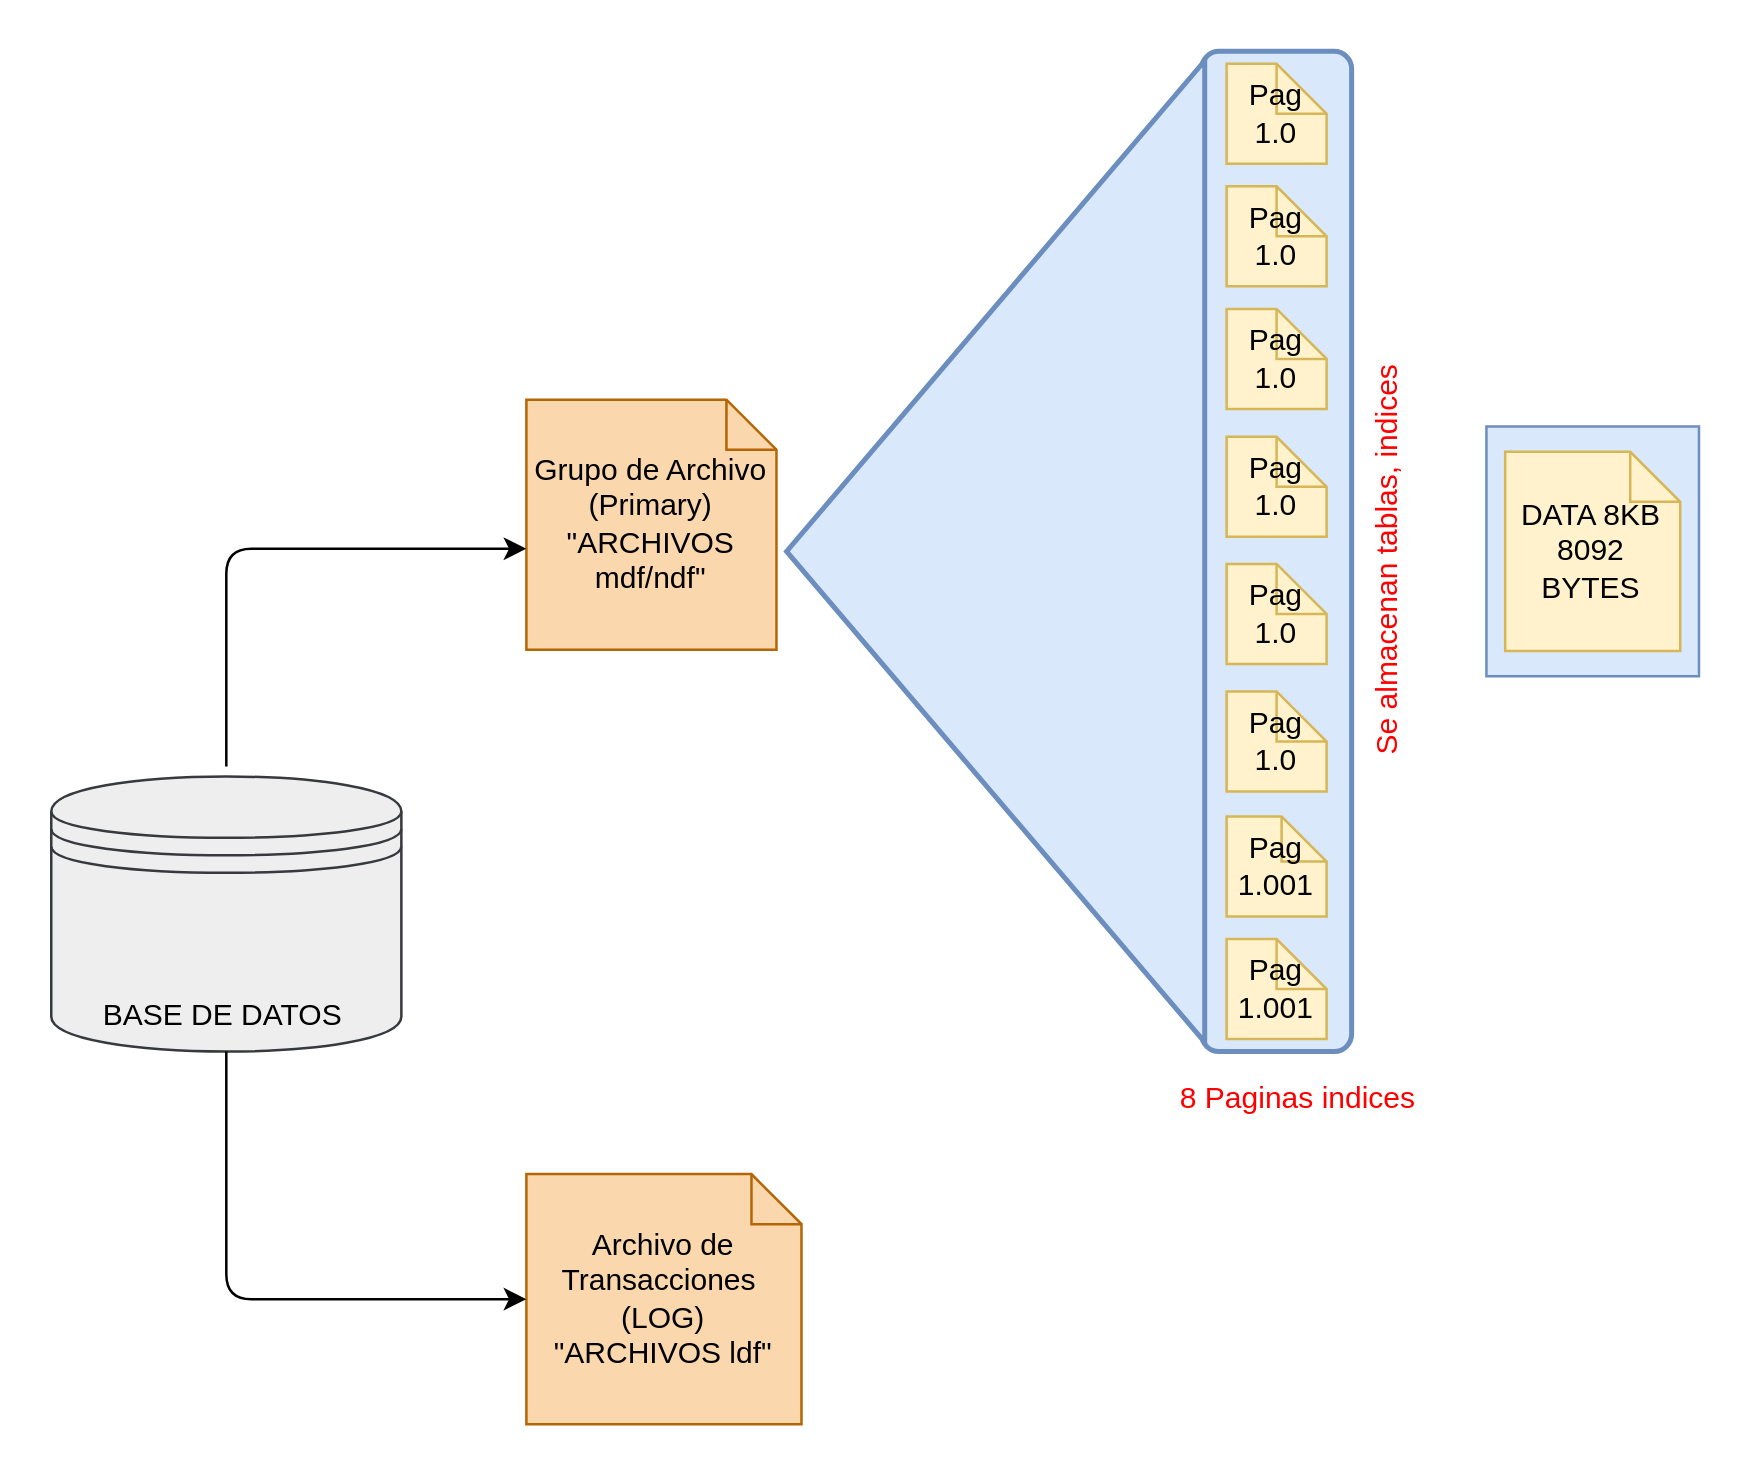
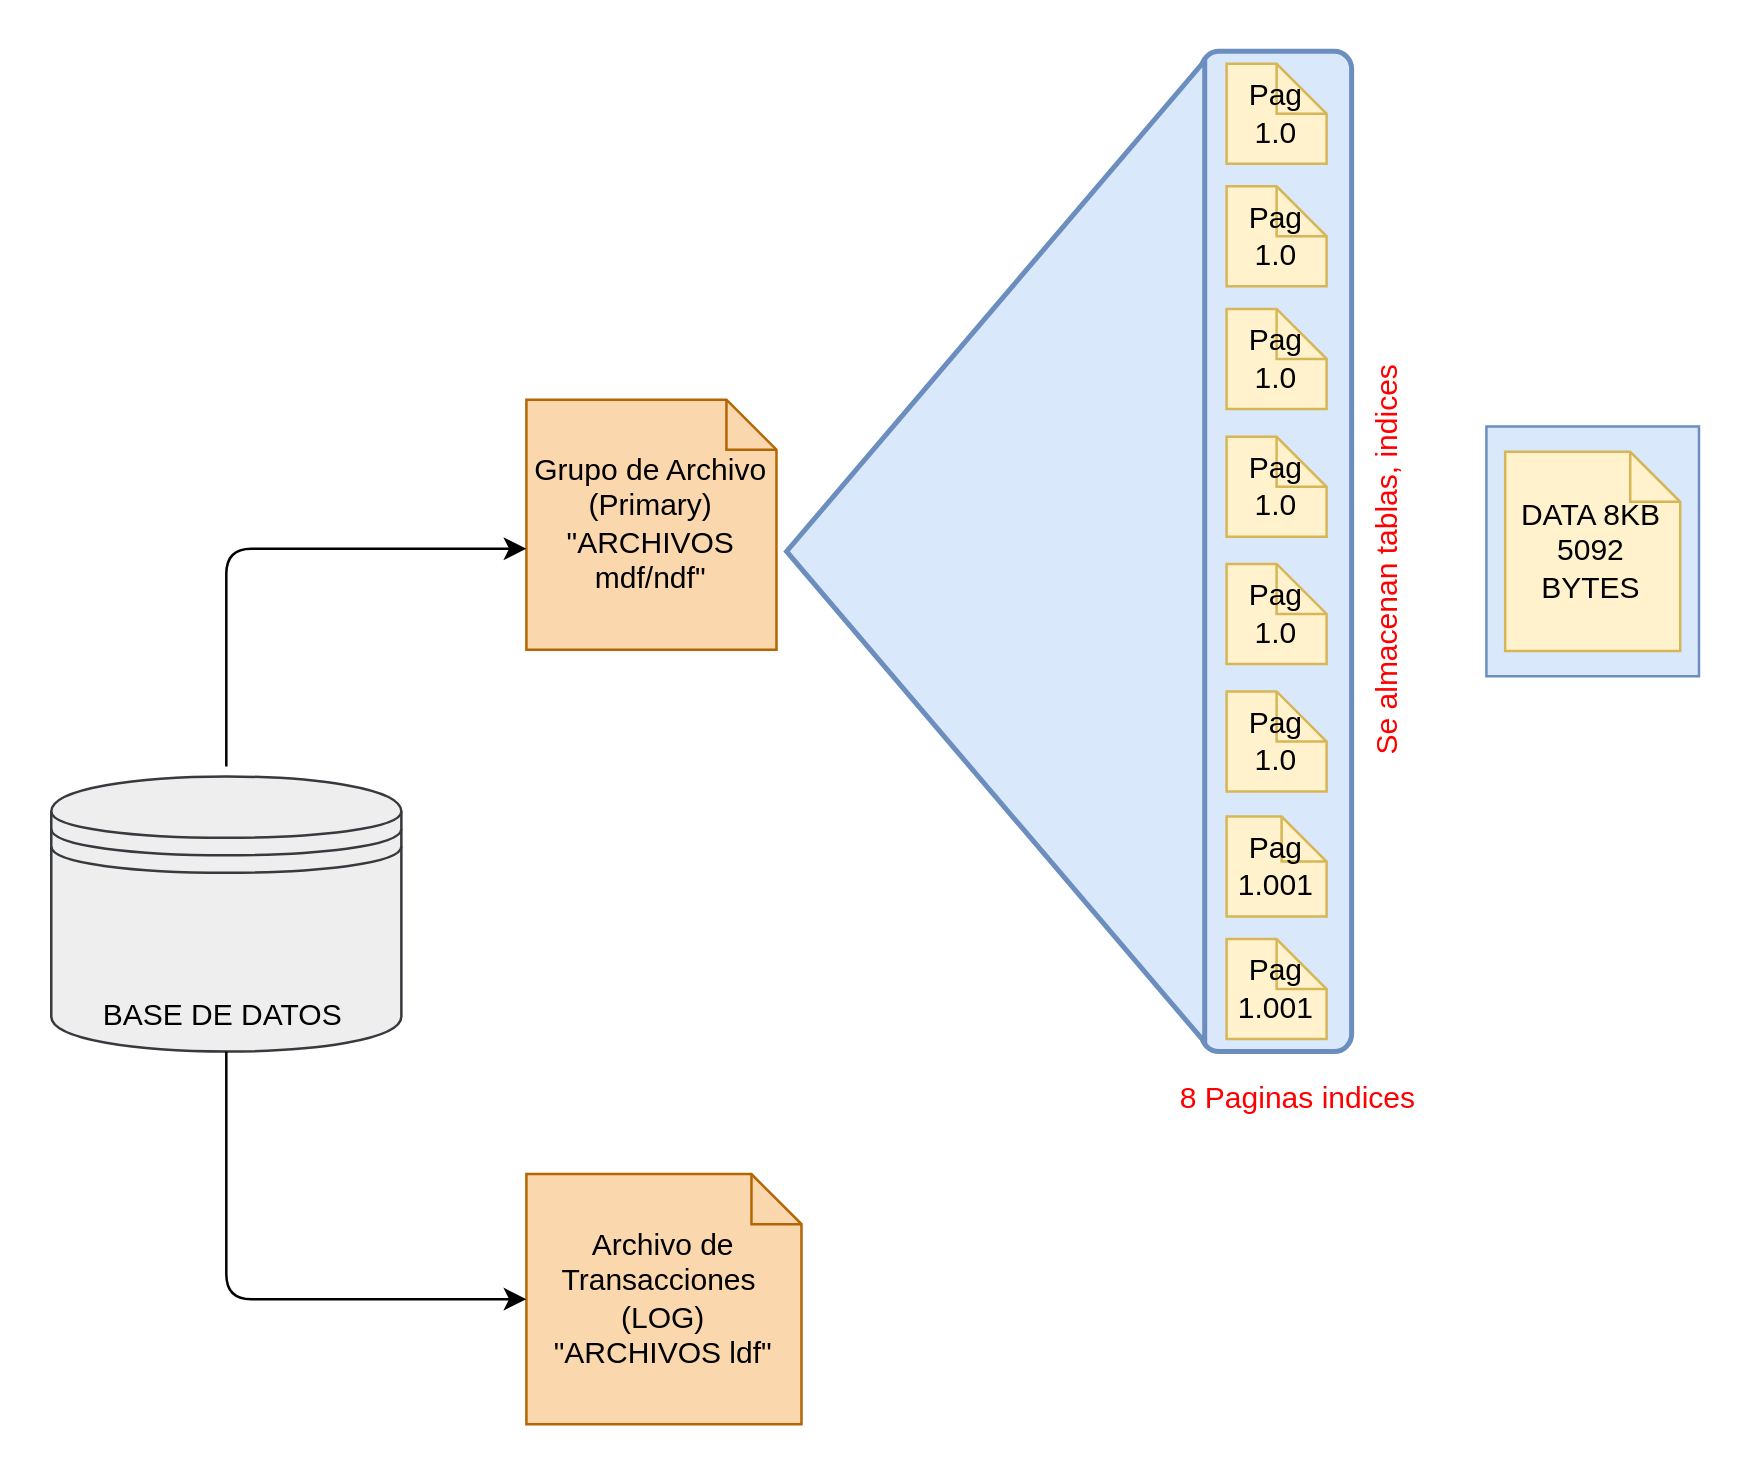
(1591, 551) -> (1591, 551)
